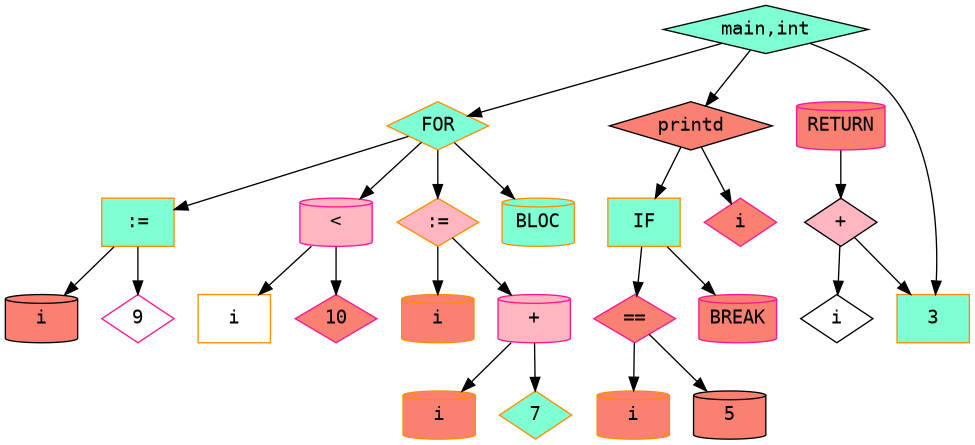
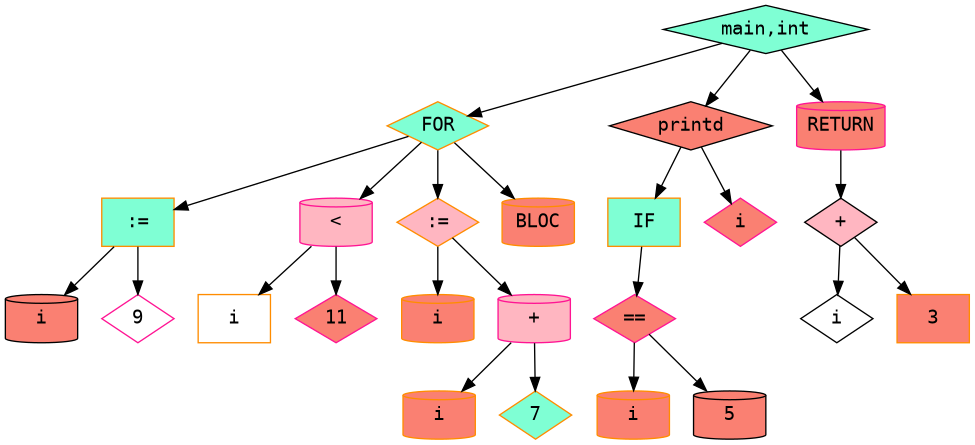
(916, 137) -> (798, 71)
(538, 222) -> (538, 222)
(336, 319) -> (336, 319)
(738, 319) -> none
(933, 319) -> (933, 319)
